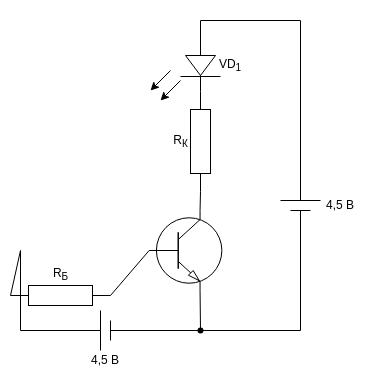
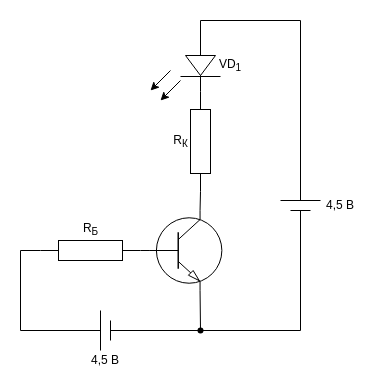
(61, 296) -> (91, 251)
